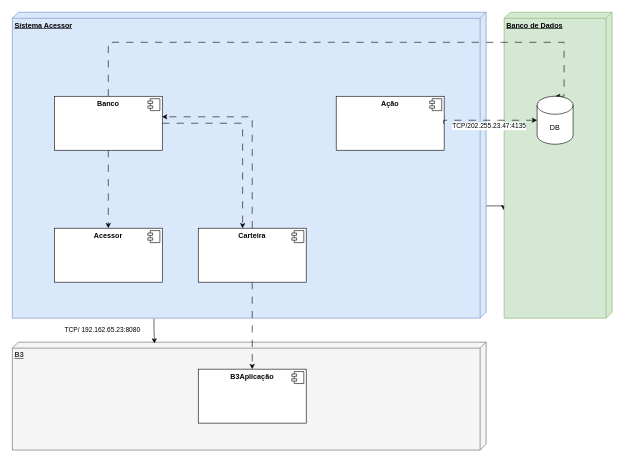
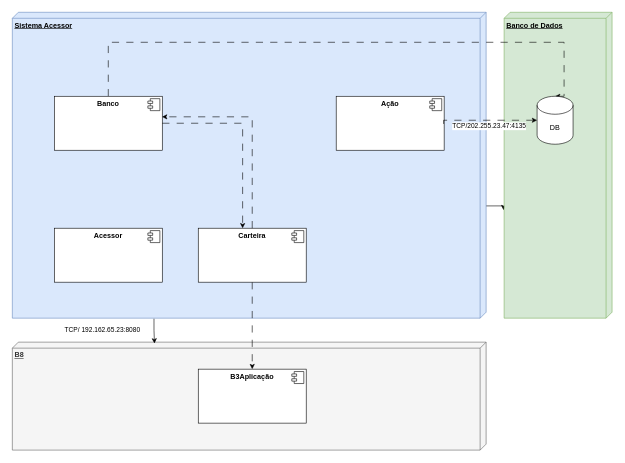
(108, 222) -> none
(19, 356) -> (19, 356)
